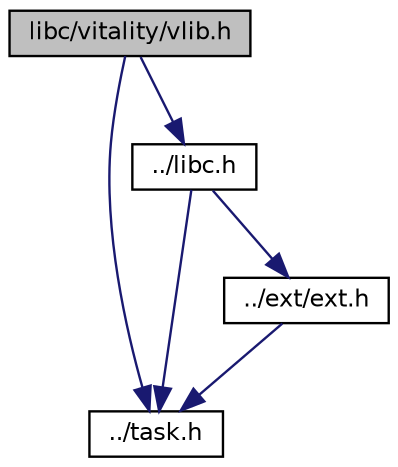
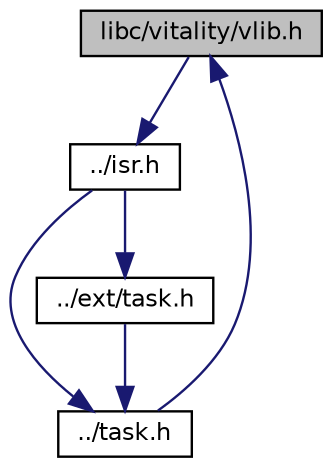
(194, 167) -> (125, 167)
(111, 223) -> (250, 259)
(306, 300) -> (125, 300)
